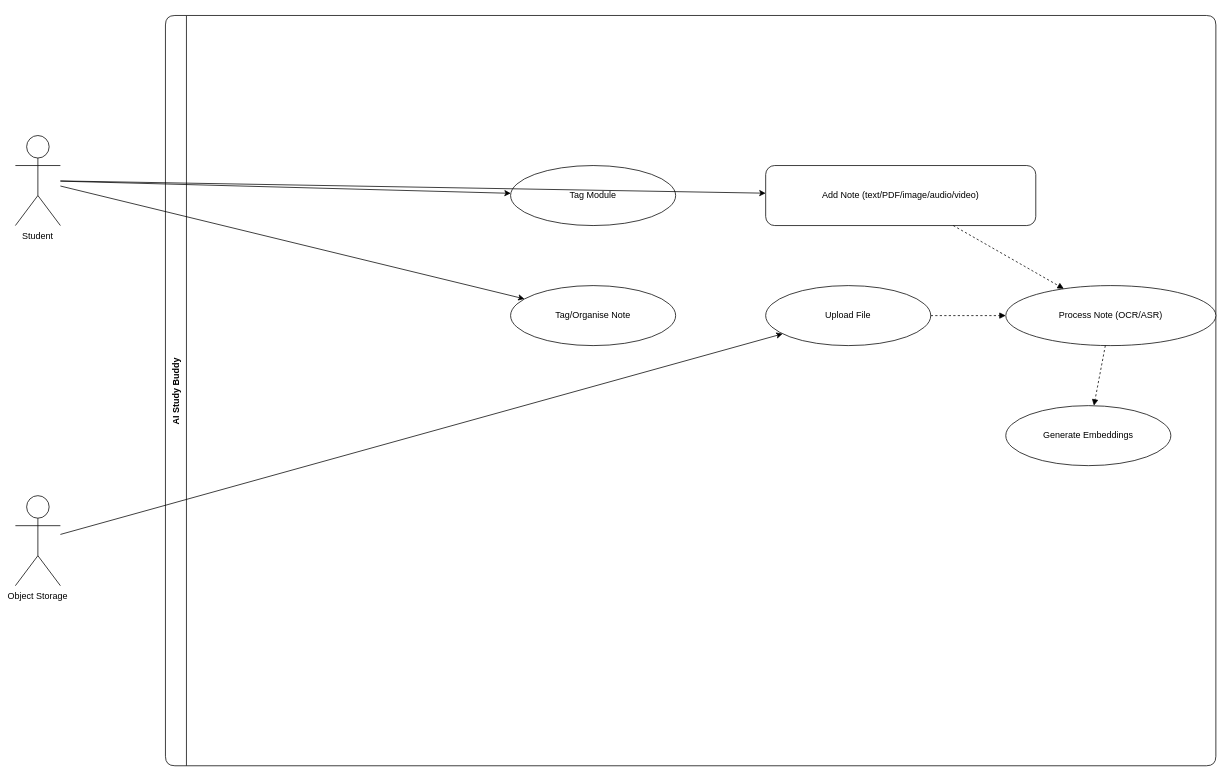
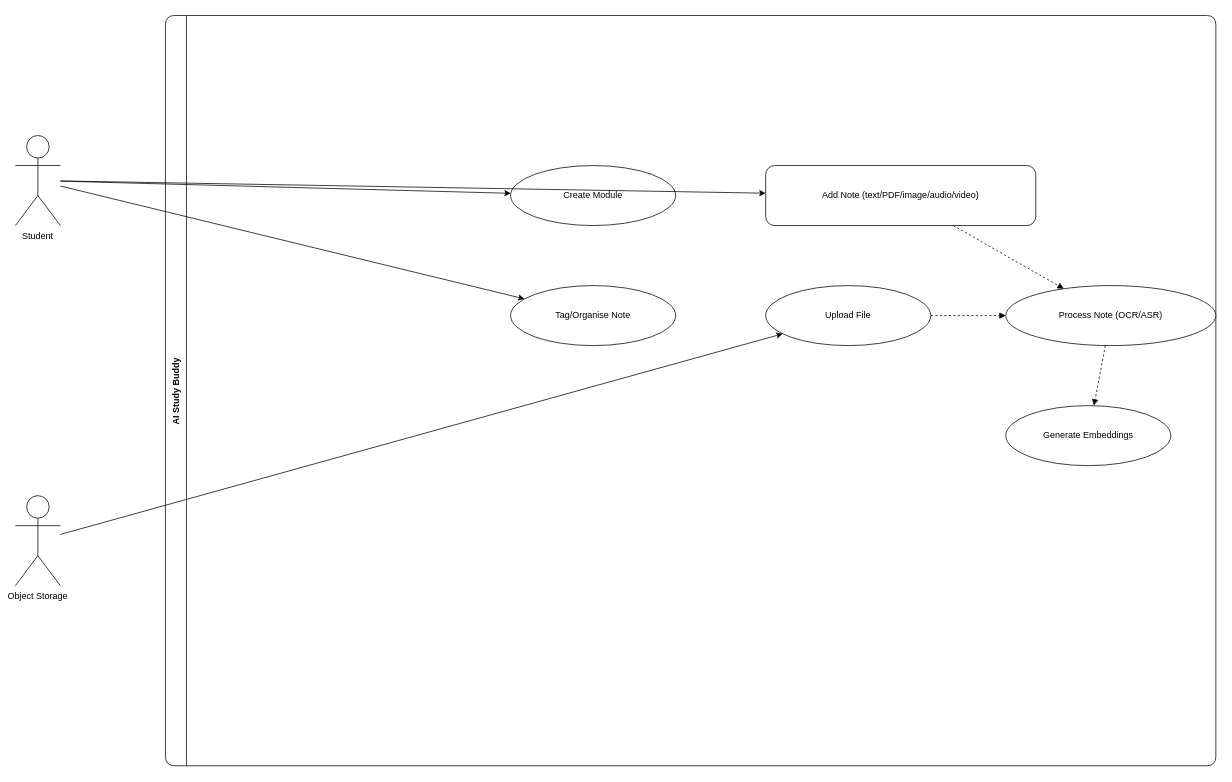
(593, 195) -> (593, 195)
